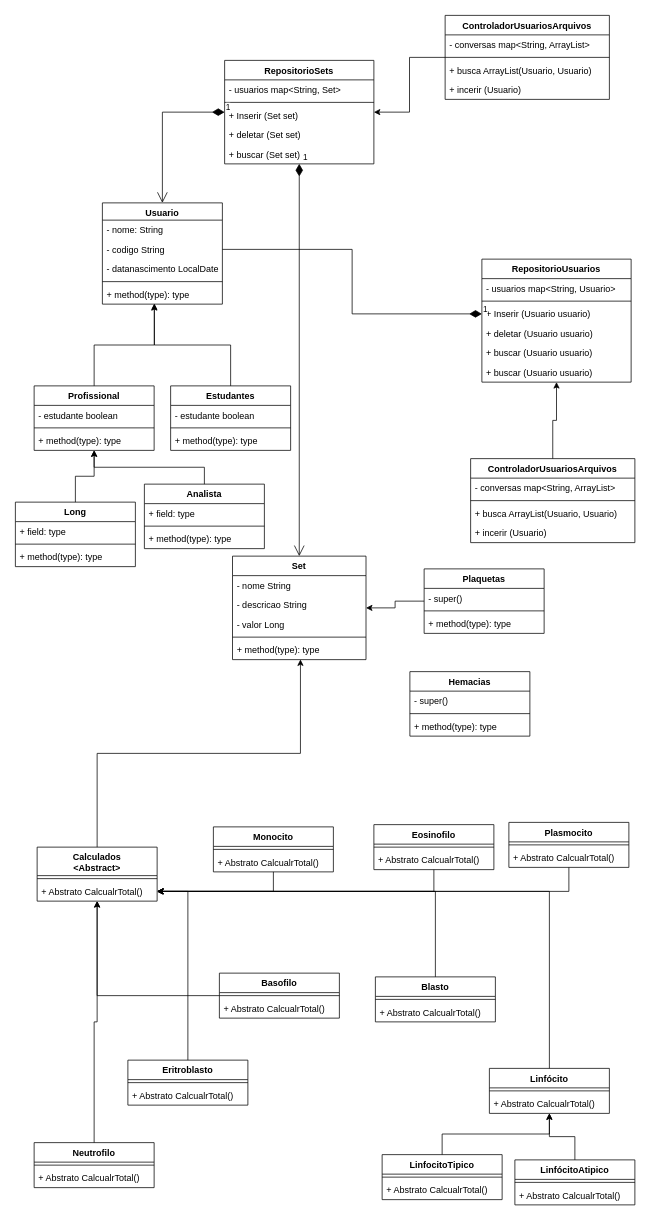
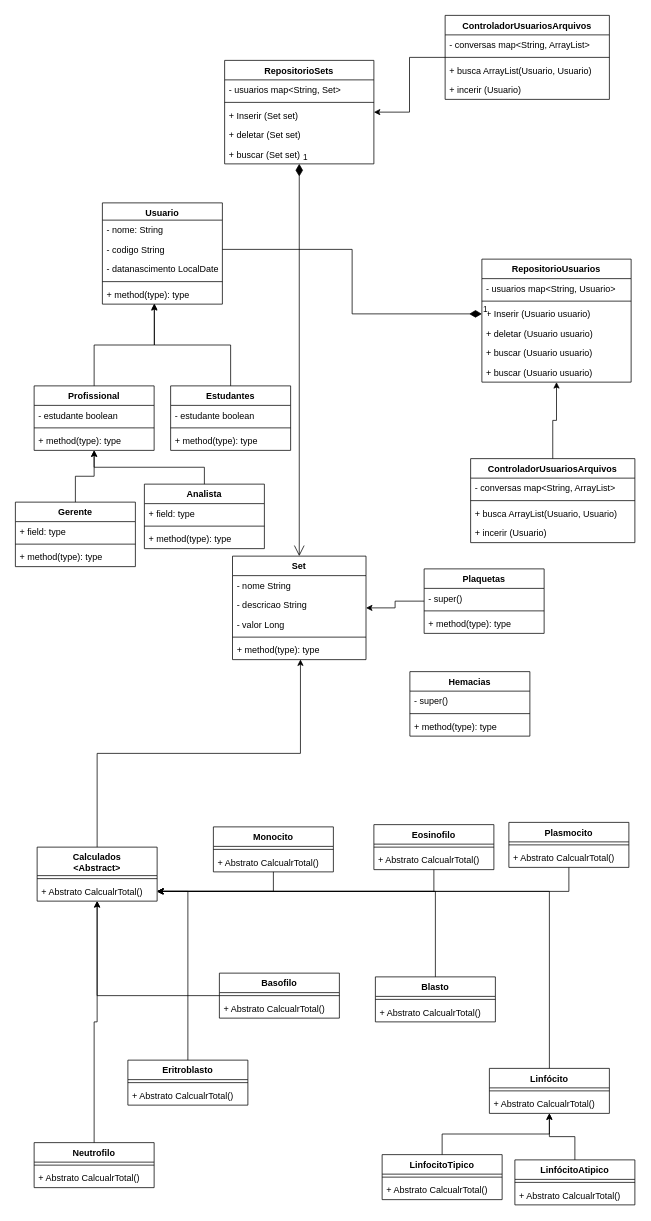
(162, 155) -> none
(75, 512) -> (75, 512)
